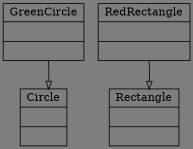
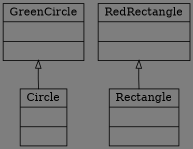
(49, 71) -> (38, 79)
(149, 71) -> (139, 79)
